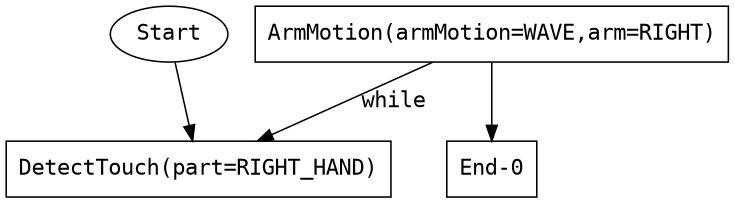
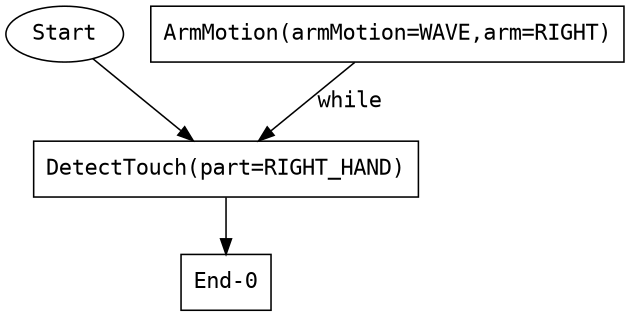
(492, 94) -> (226, 218)
